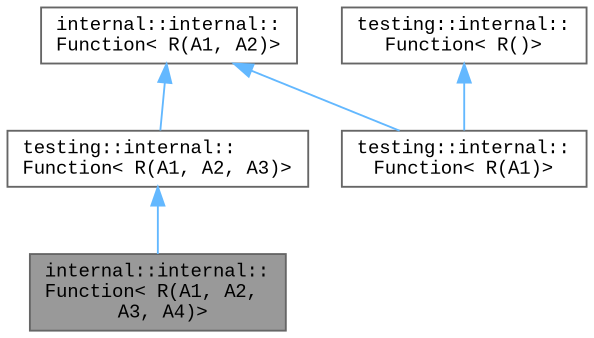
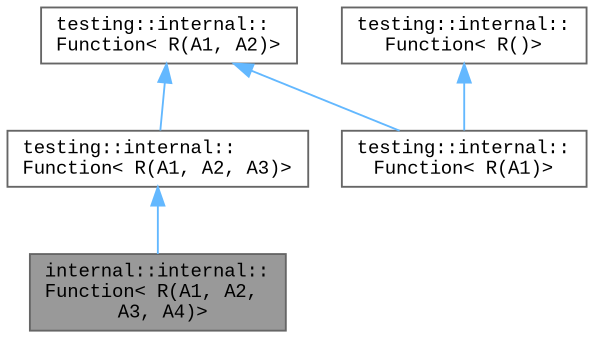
(169, 35) -> (169, 35)
